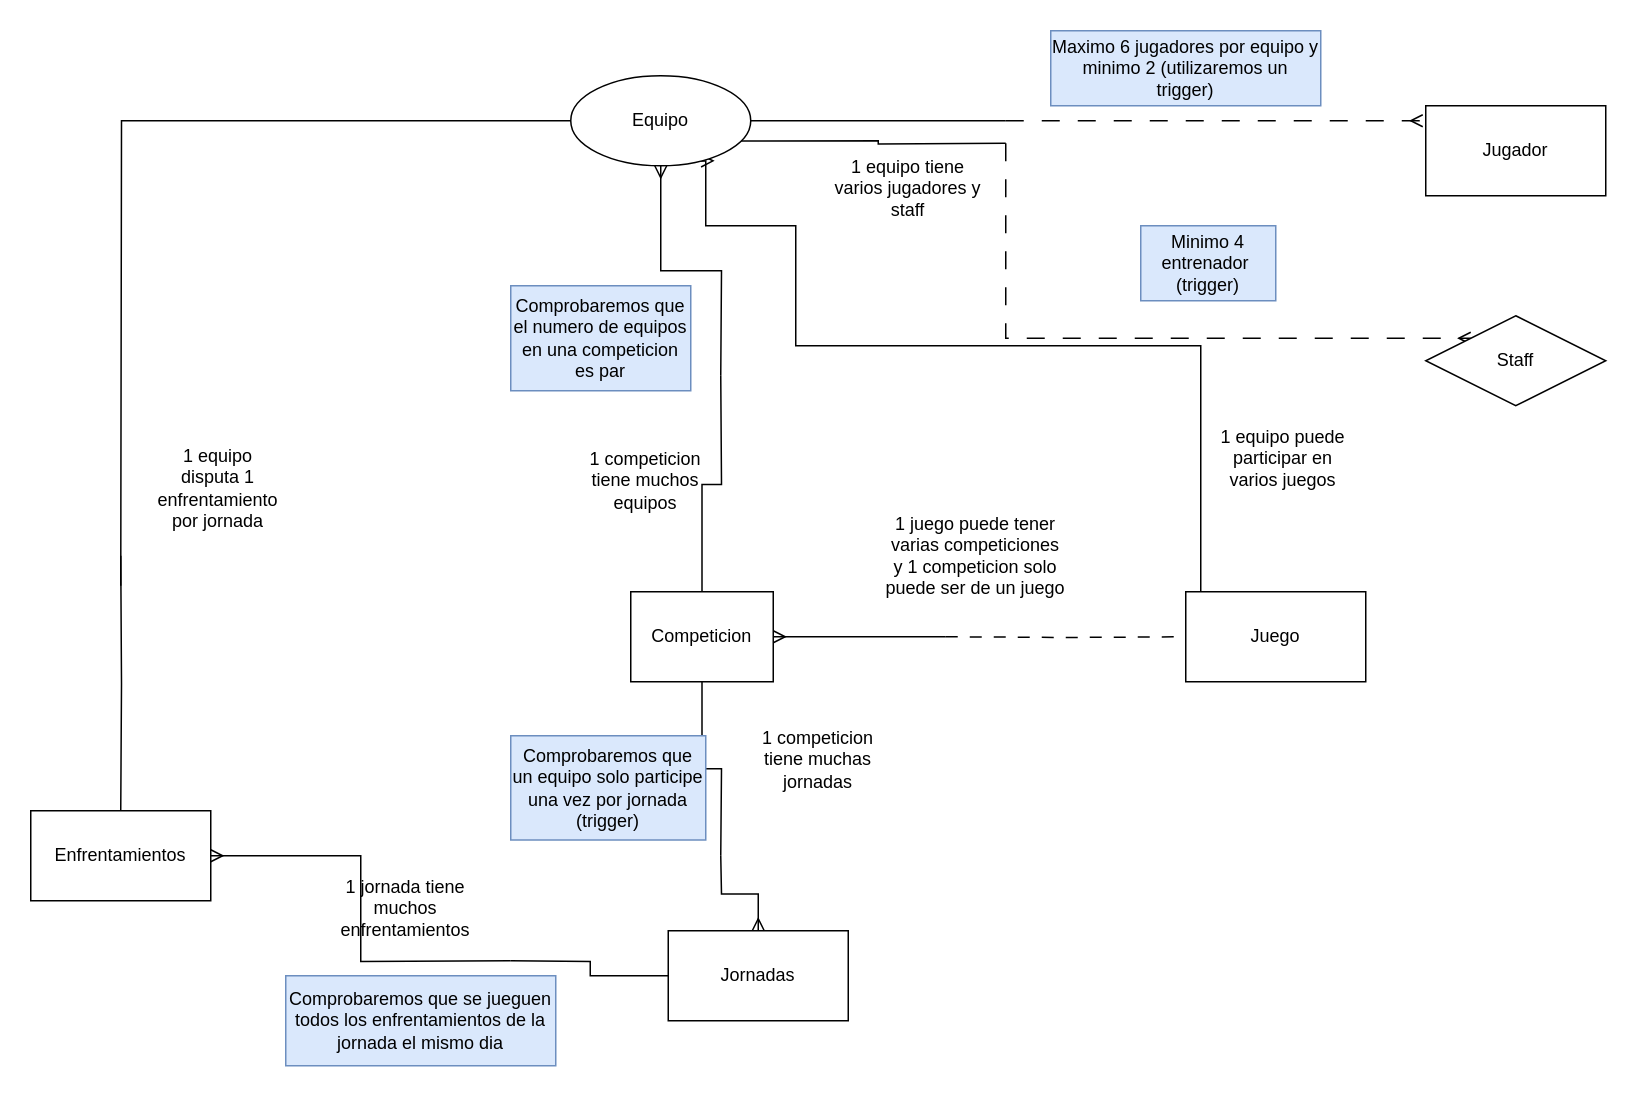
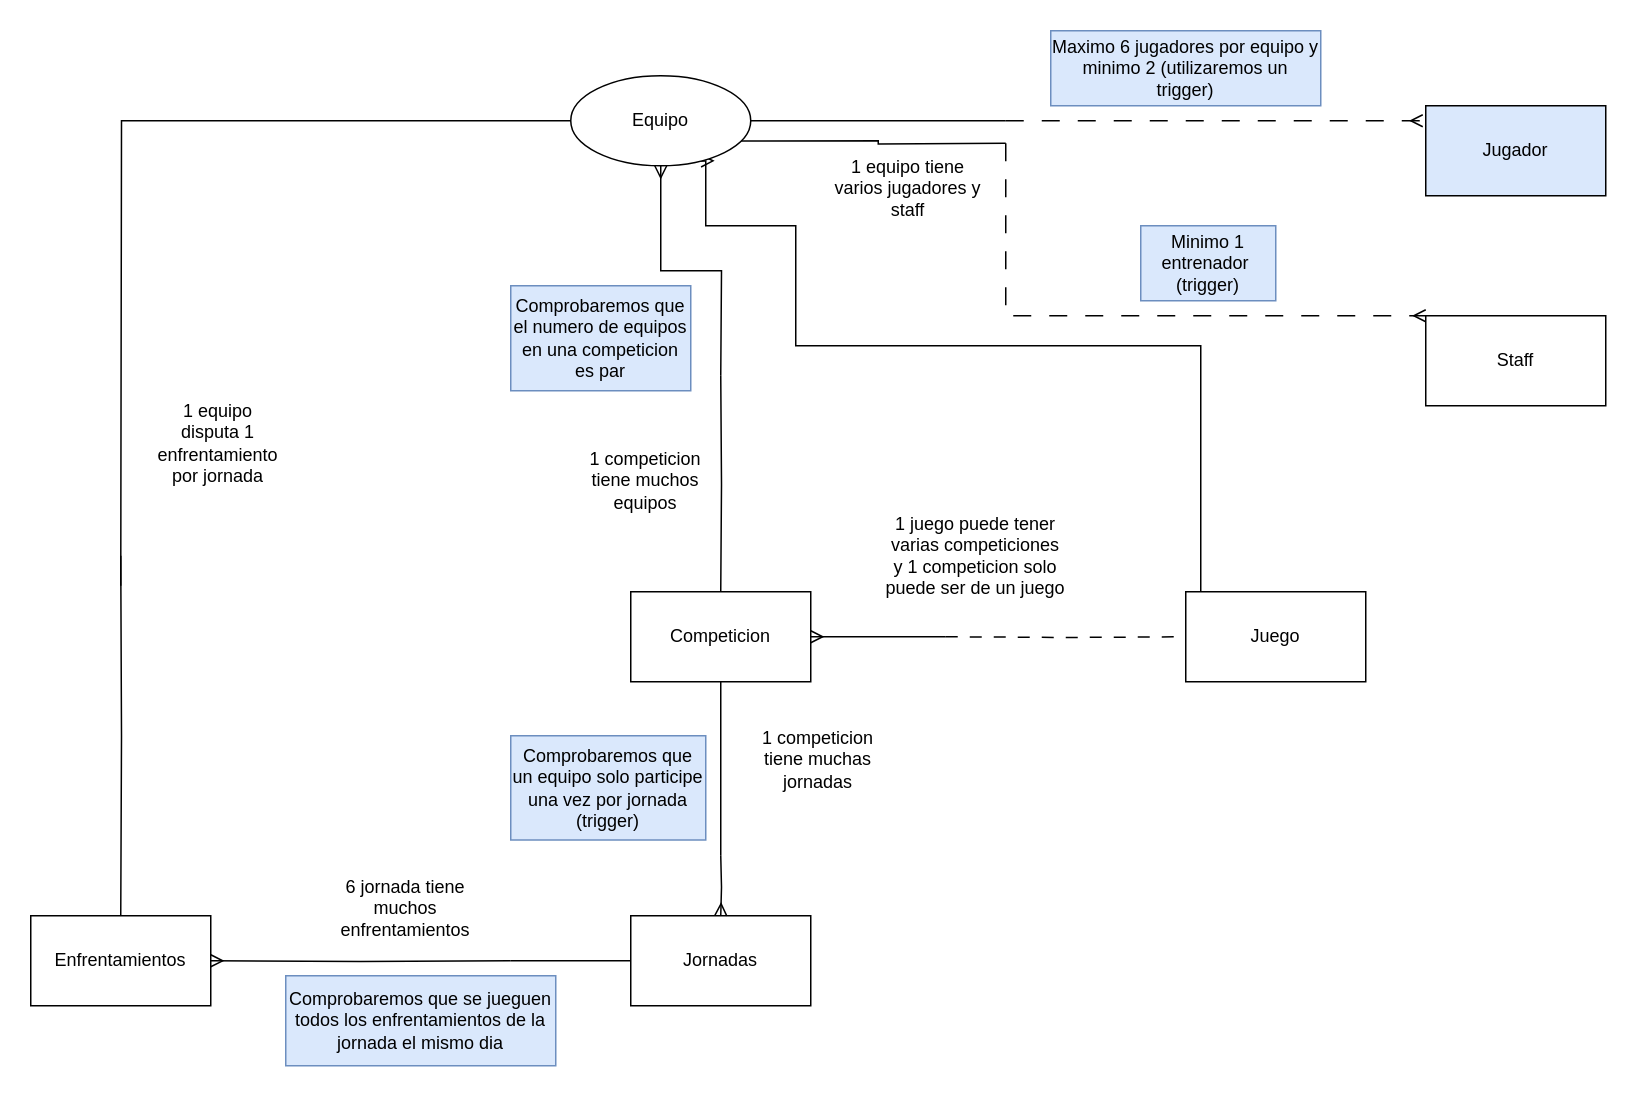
(1516, 151) -> (1516, 151)
(1208, 263) -> (1208, 263)
(1516, 361) -> (1516, 361)
(1283, 458) -> none
(218, 488) -> (218, 443)
(702, 637) -> (721, 637)
(121, 856) -> (121, 961)
(406, 908) -> (406, 908)
(758, 976) -> (721, 961)
